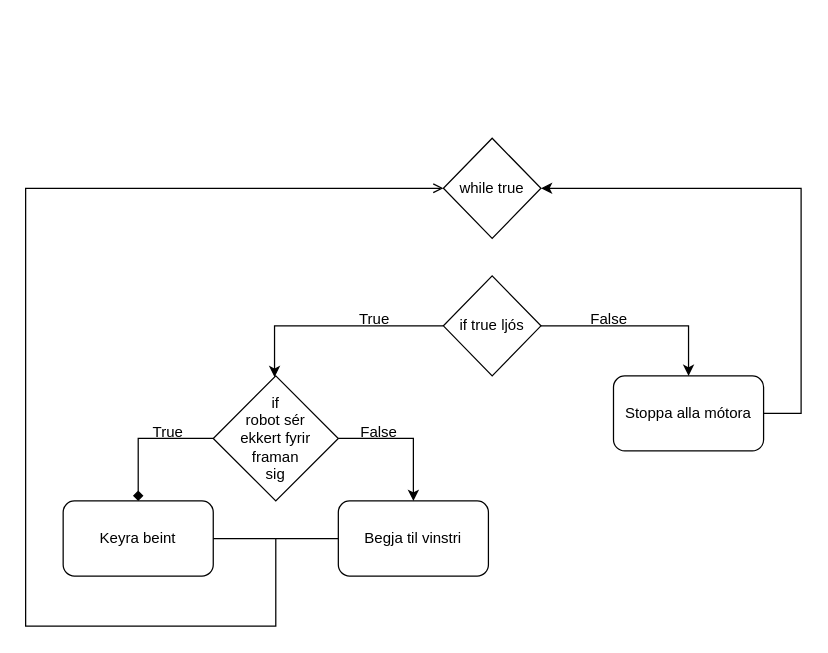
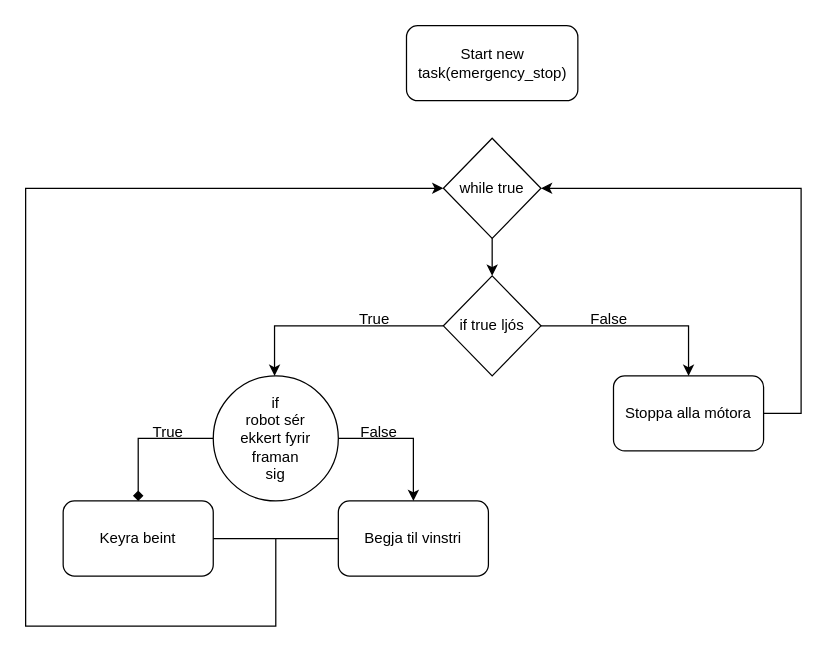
none -> (492, 63)
(436, 188) -> (433, 188)
none -> (492, 261)
(276, 438) -> (276, 438)
